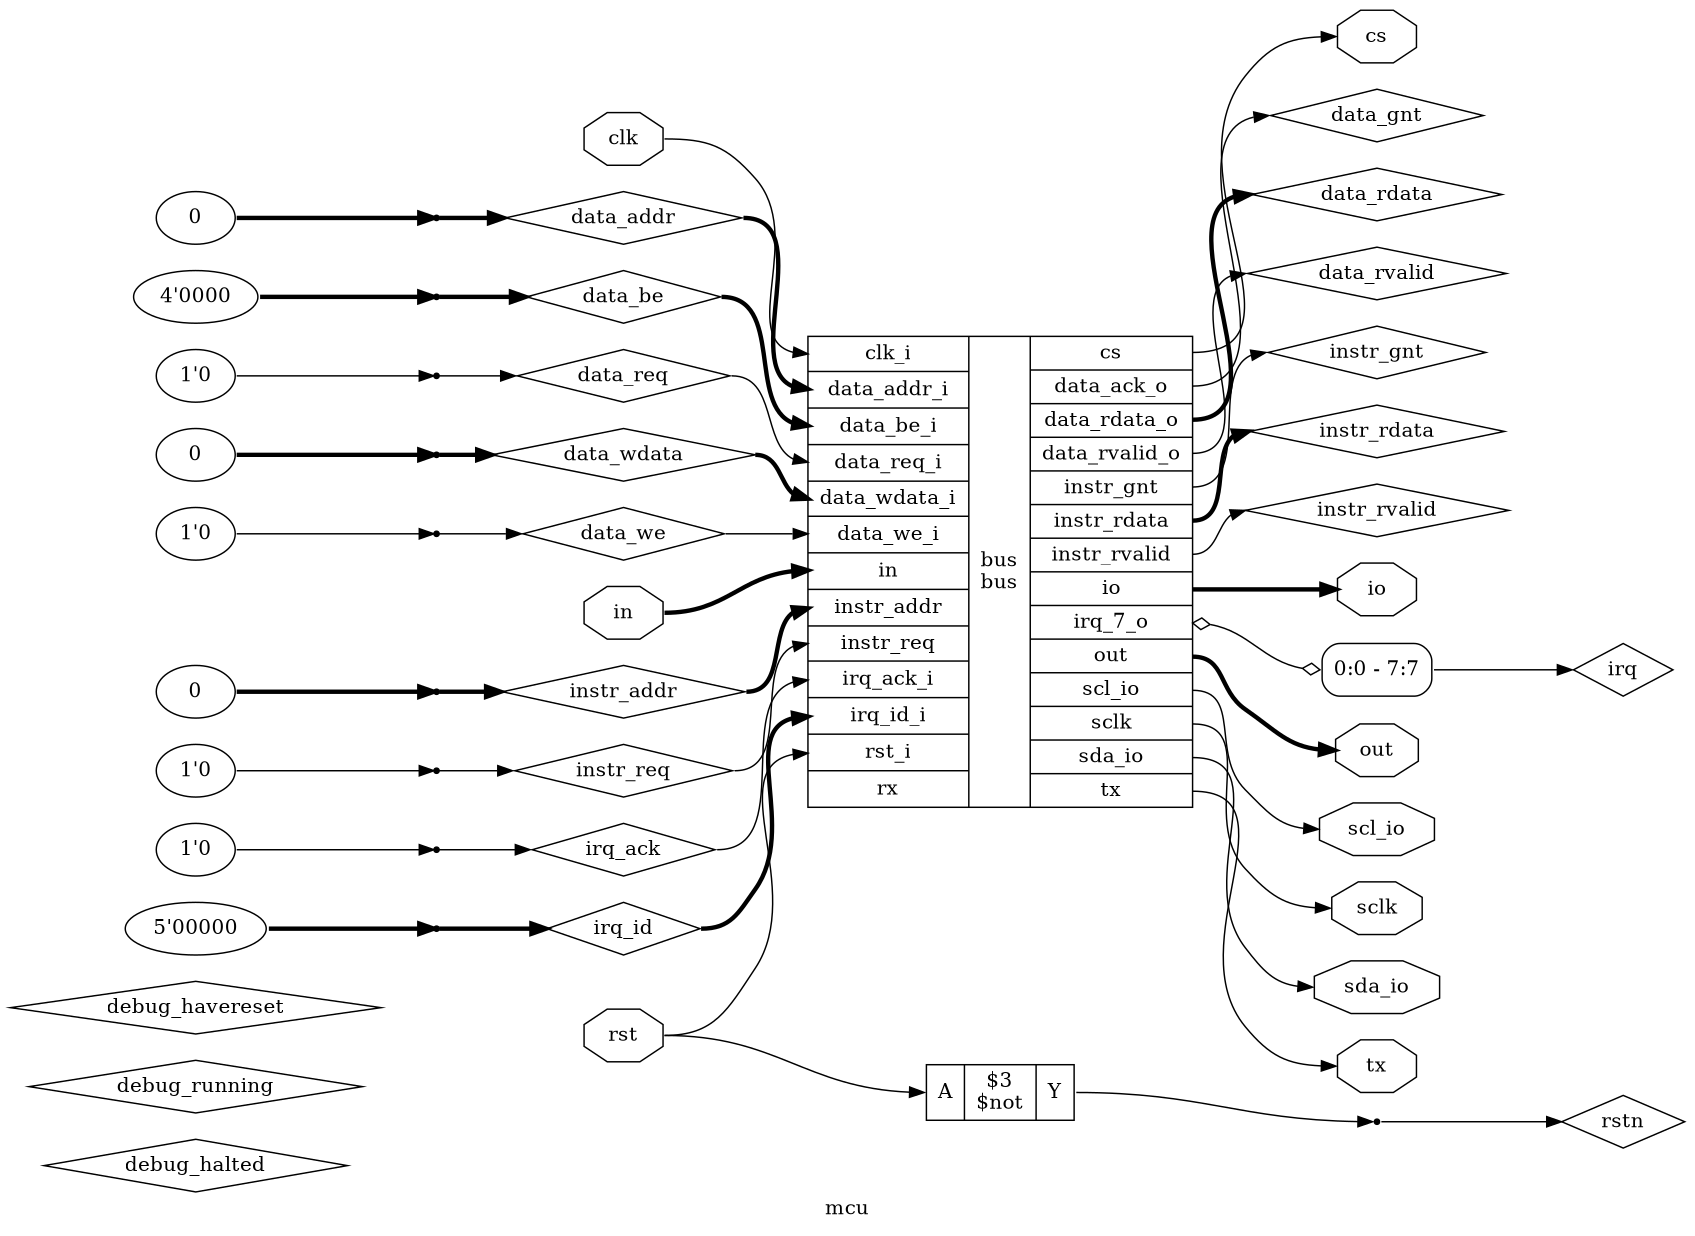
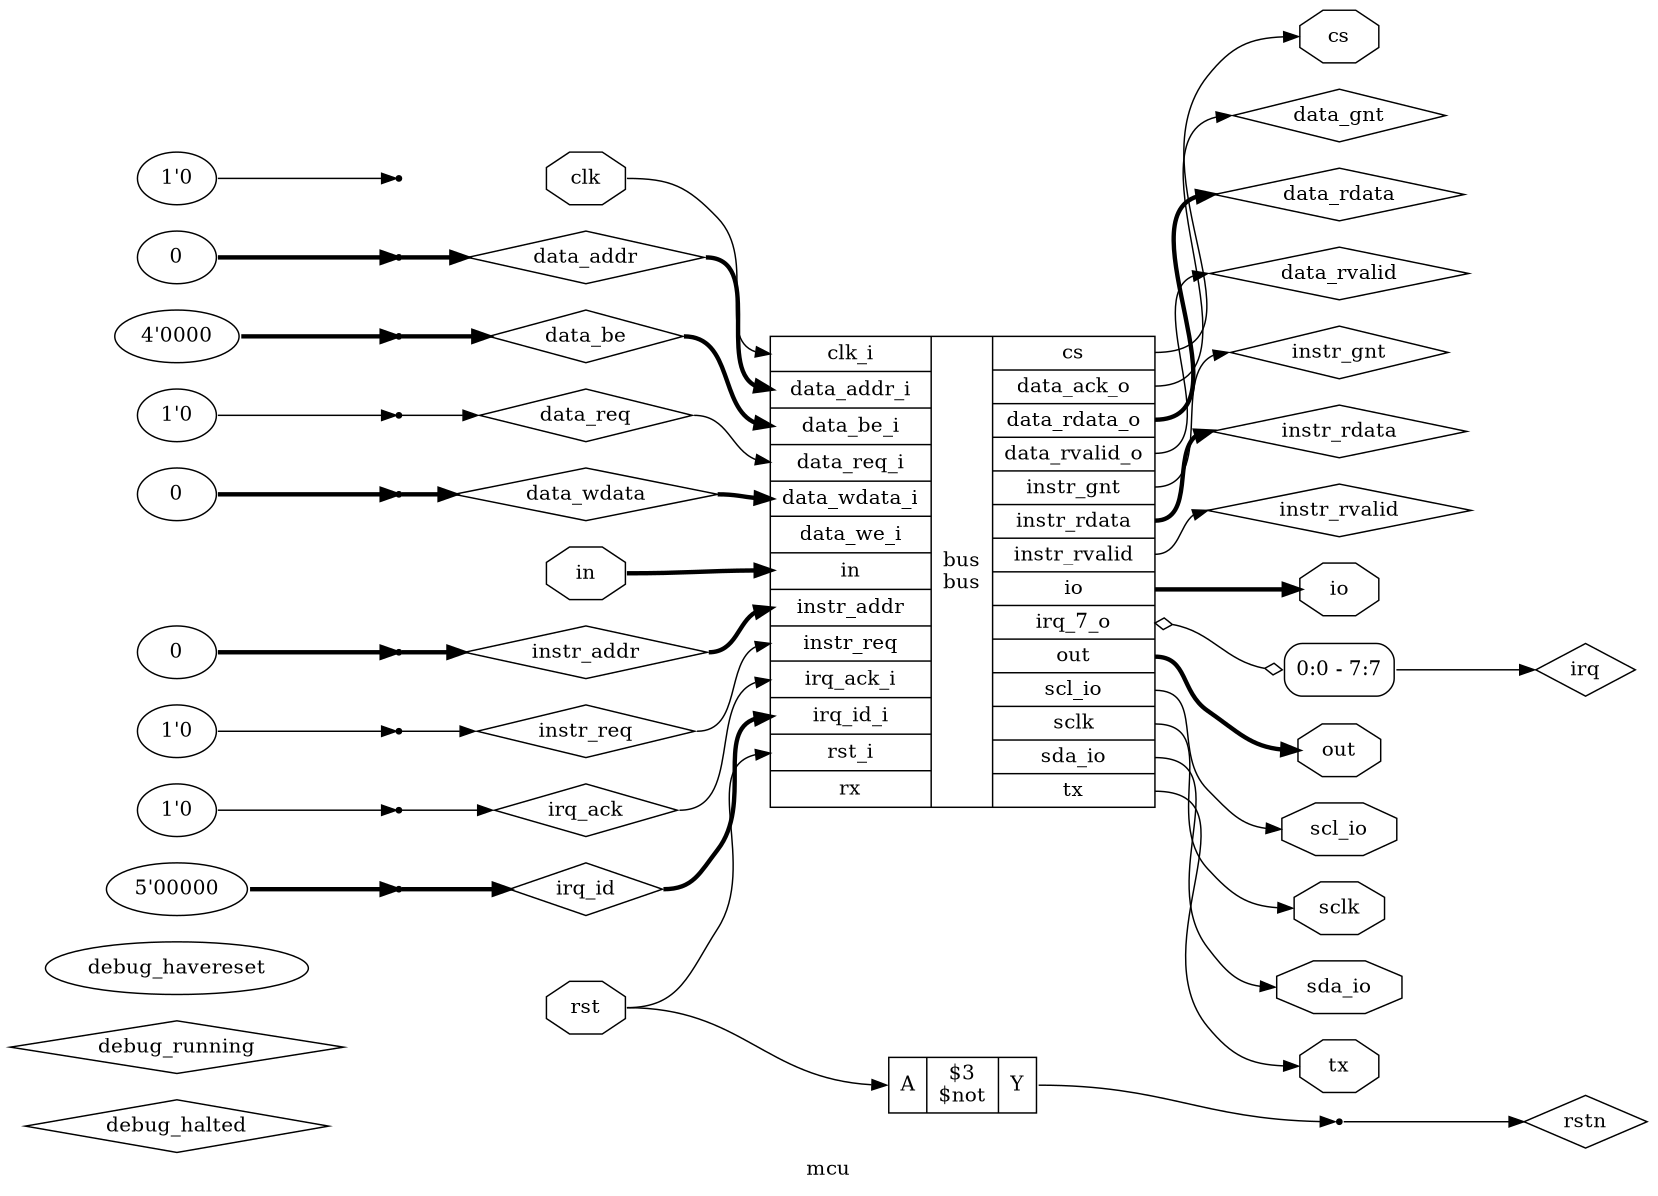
(624, 534) -> none
(196, 1008) -> (177, 968)
